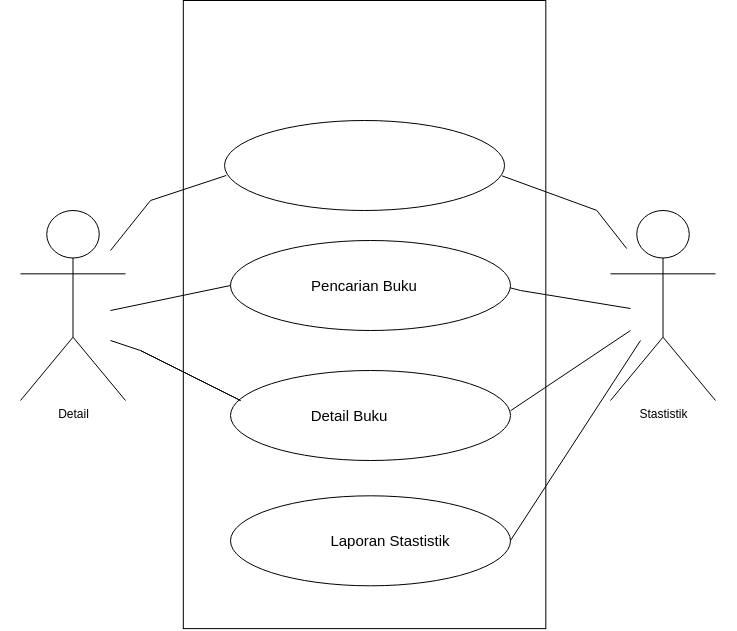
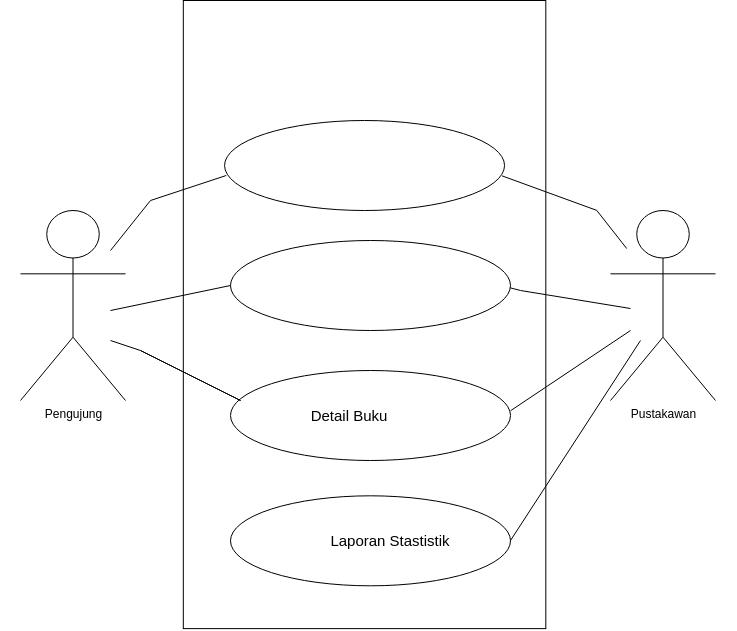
(365, 286) -> none
(74, 415) -> (74, 415)
(664, 415) -> (664, 415)
